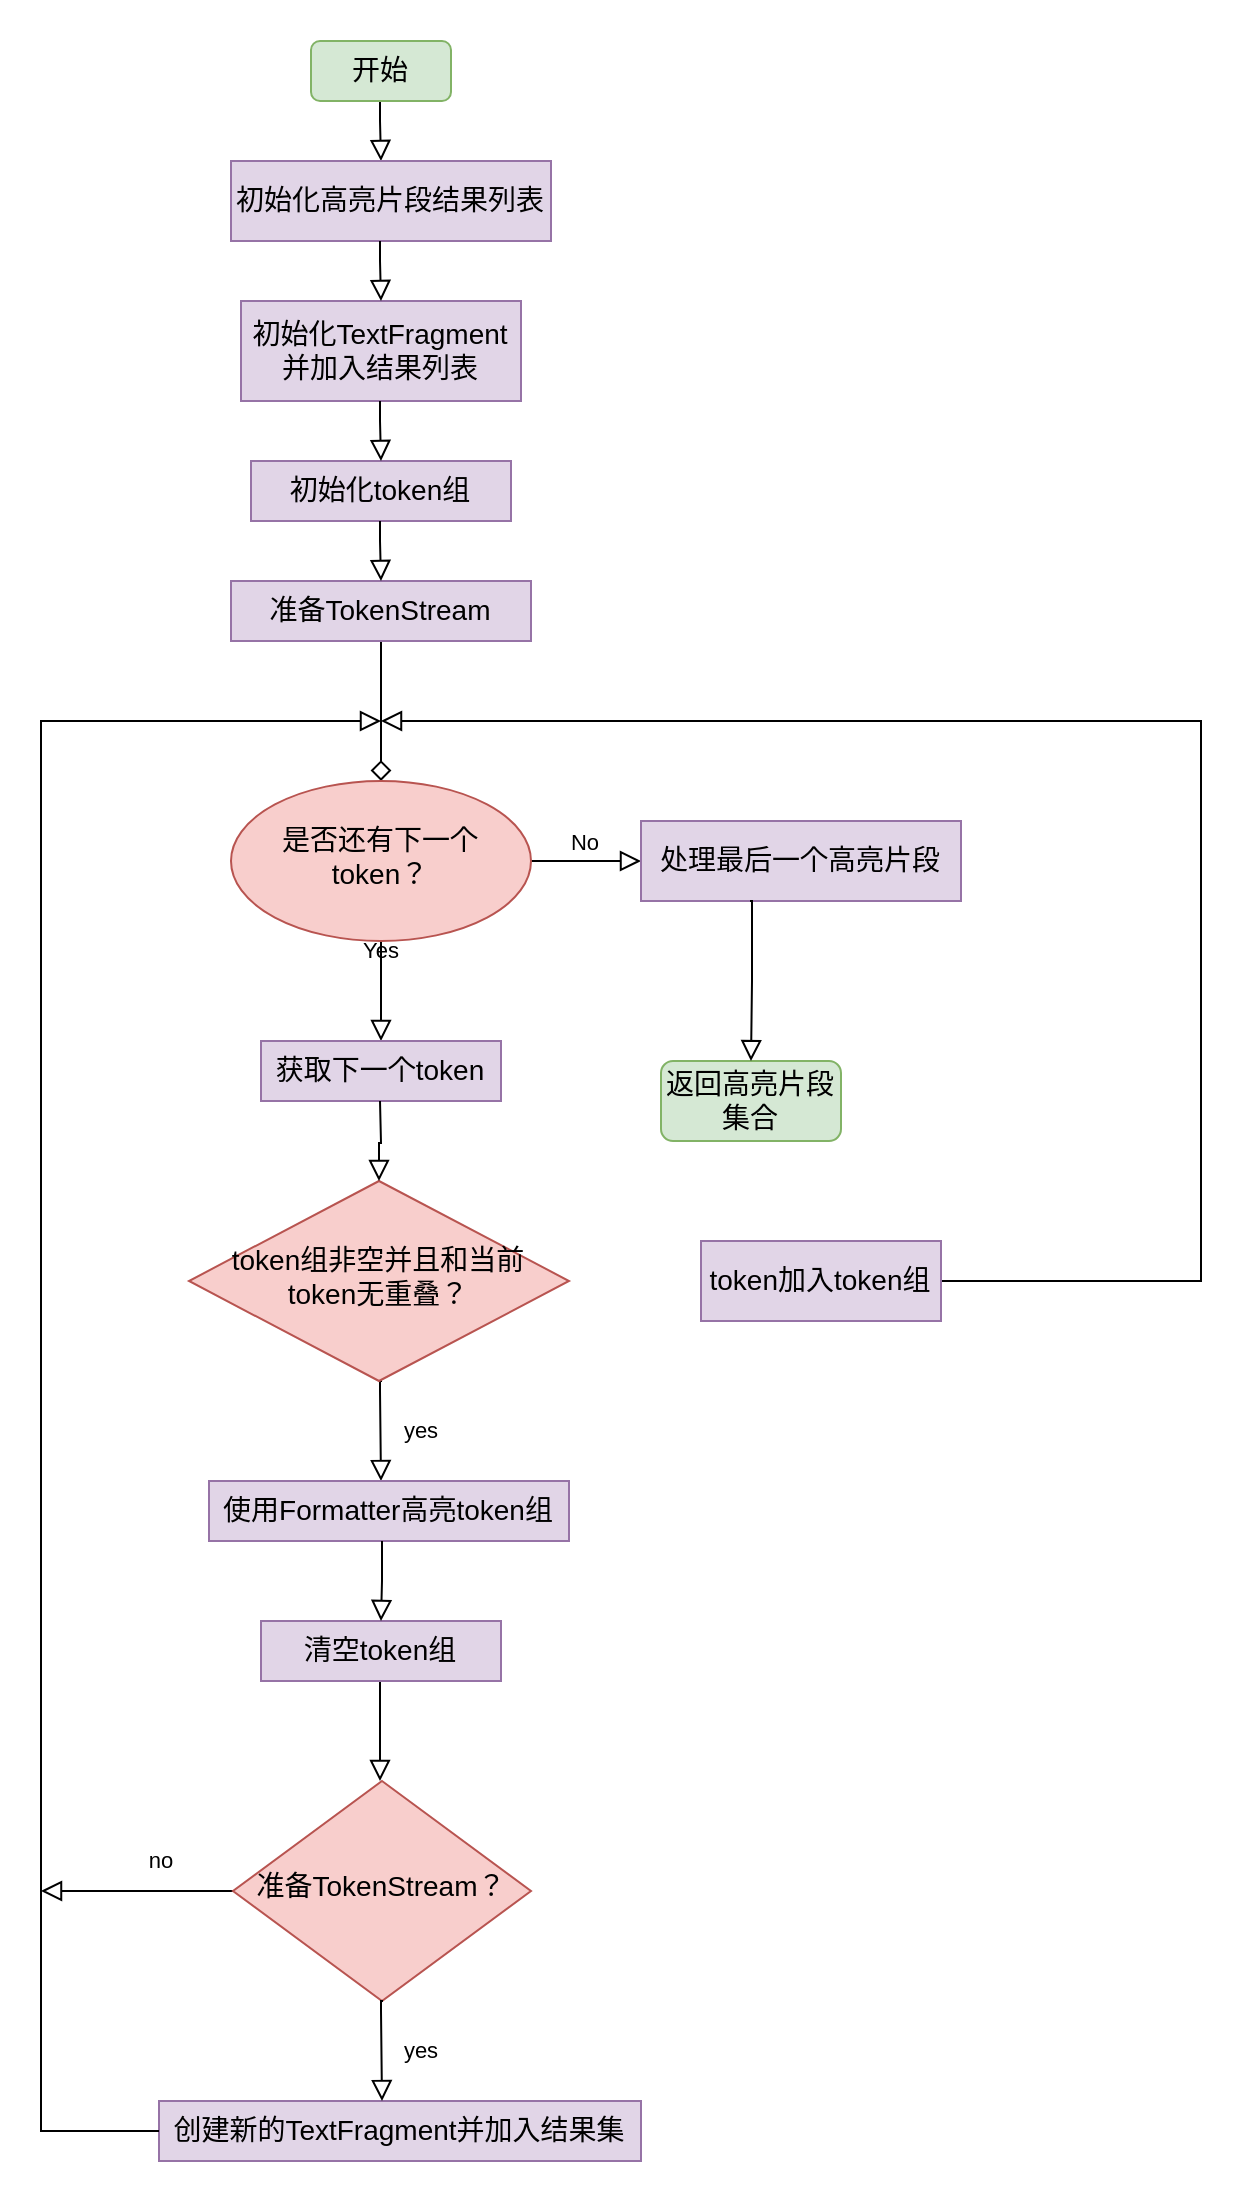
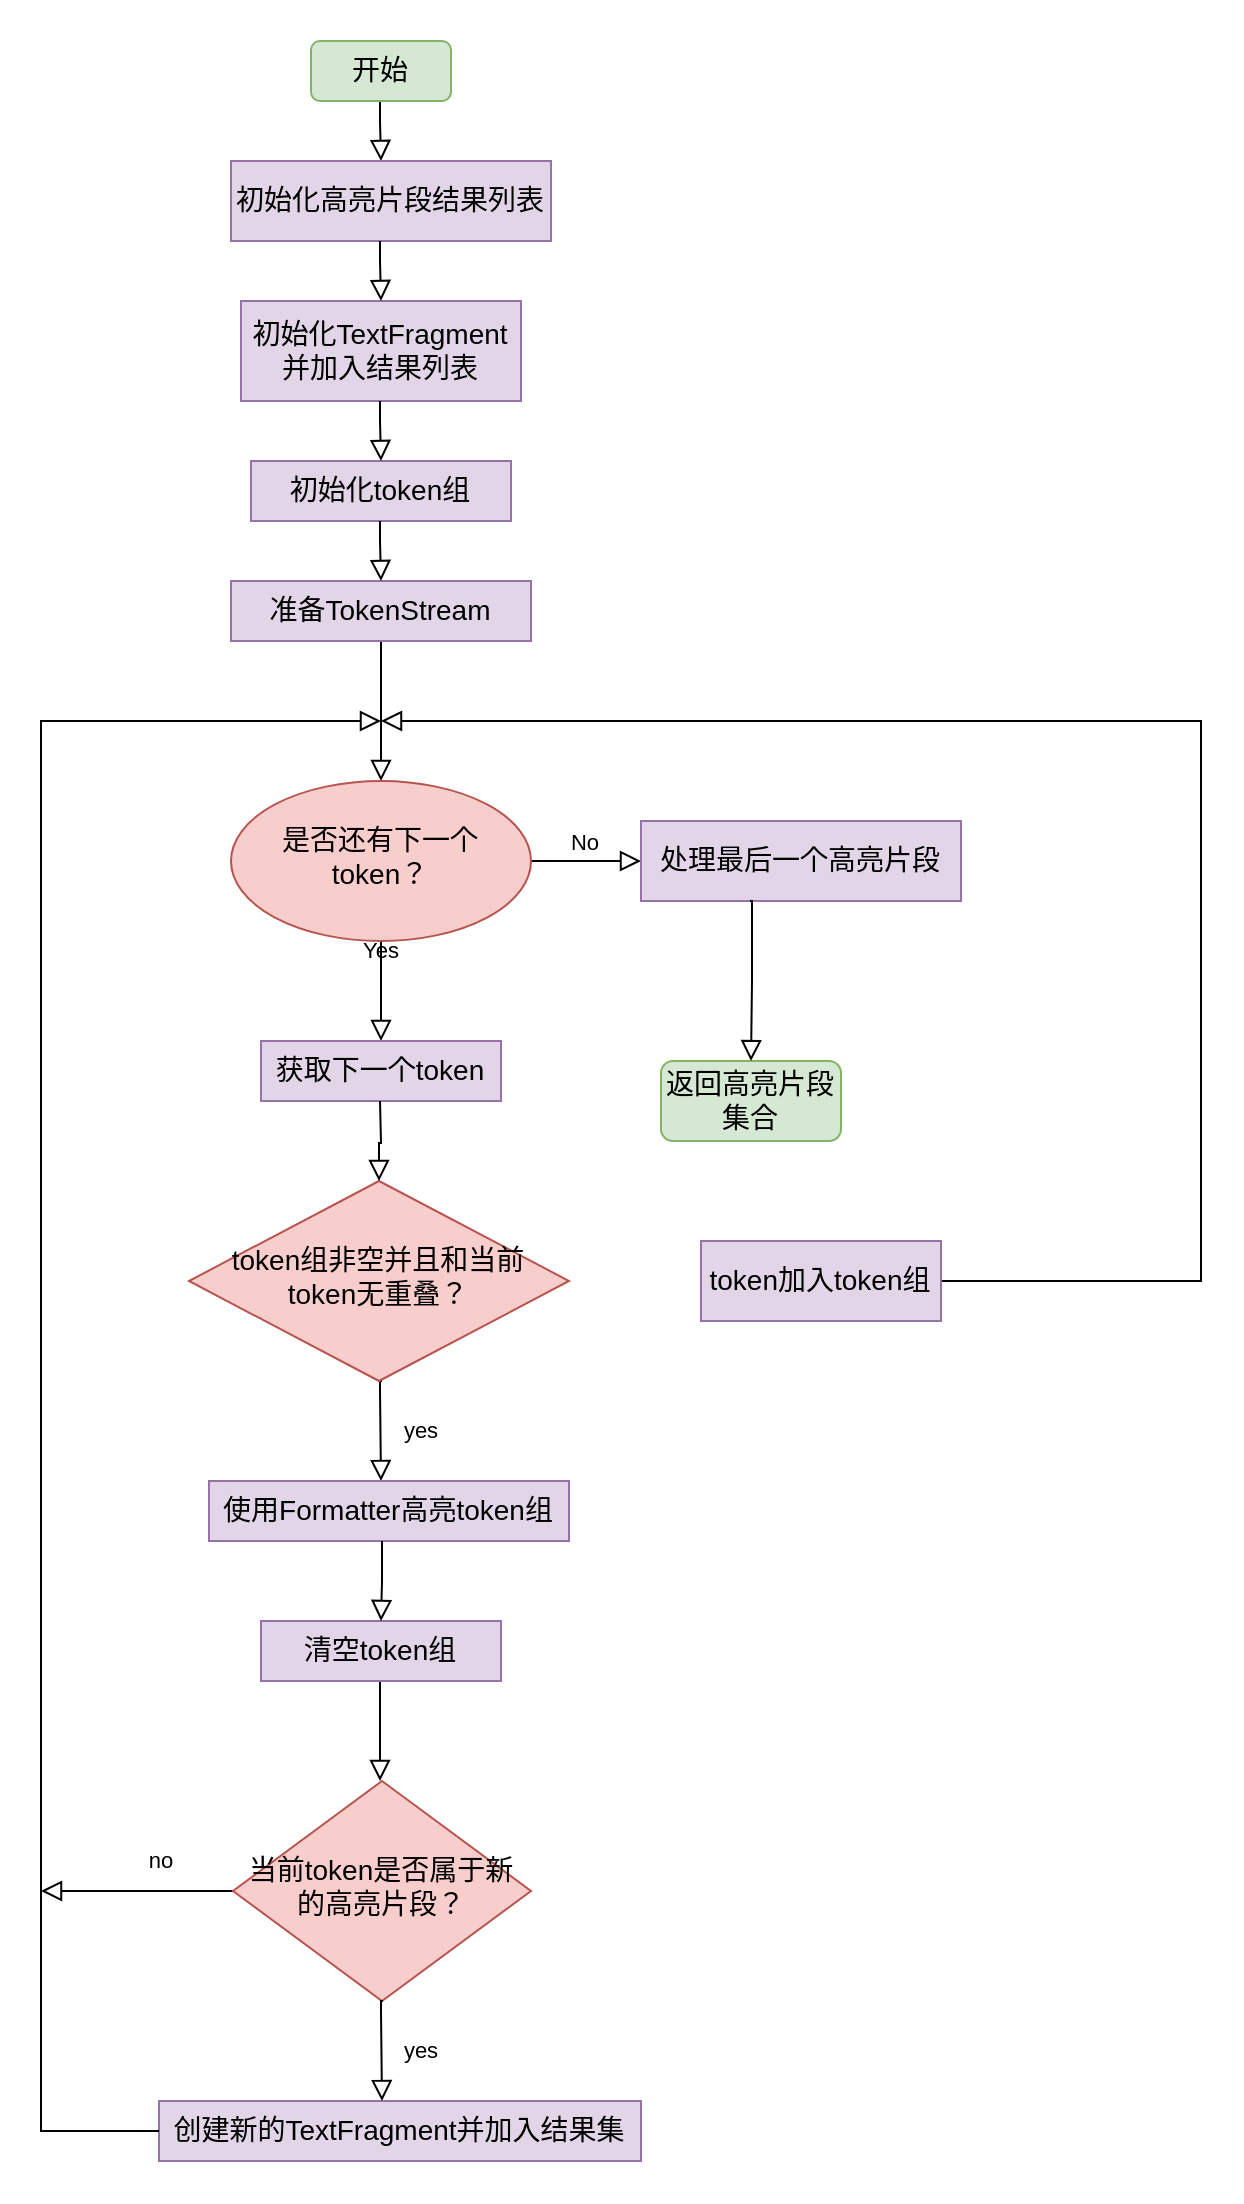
(381, 760) -> (381, 759)
(382, 1887) -> (382, 1887)
